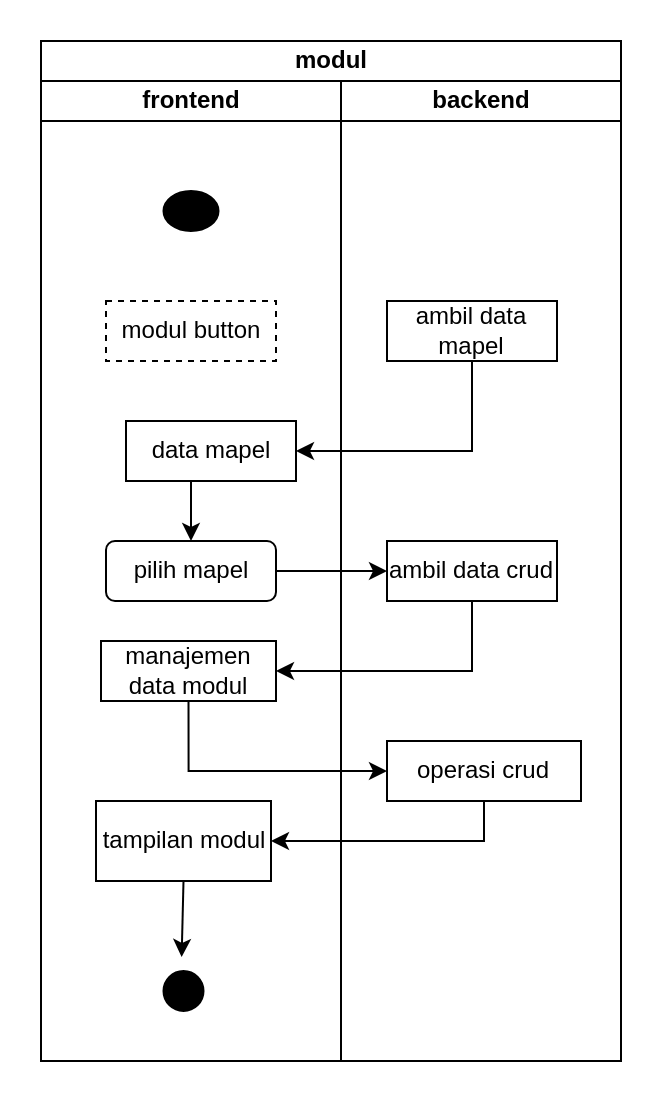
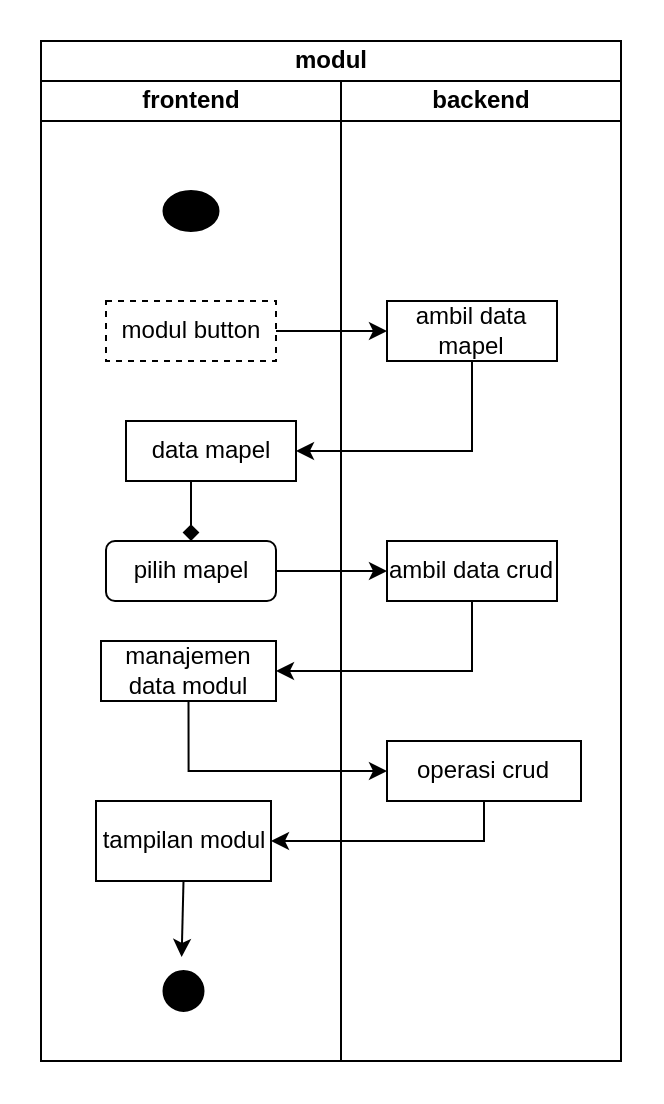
none -> (306, 331)
(191, 526) -> (191, 525)
